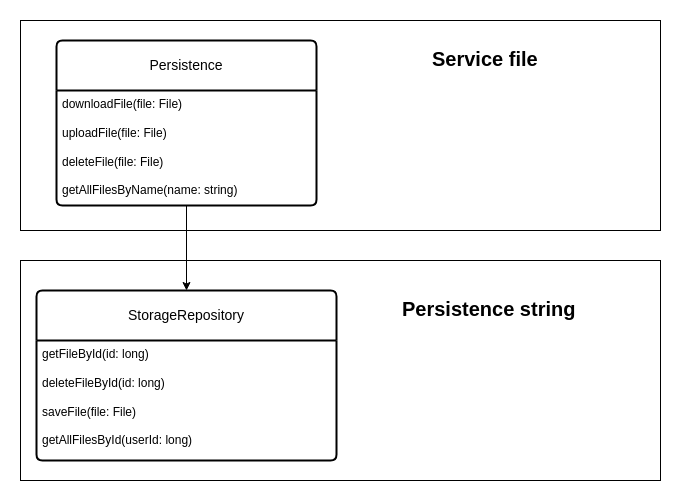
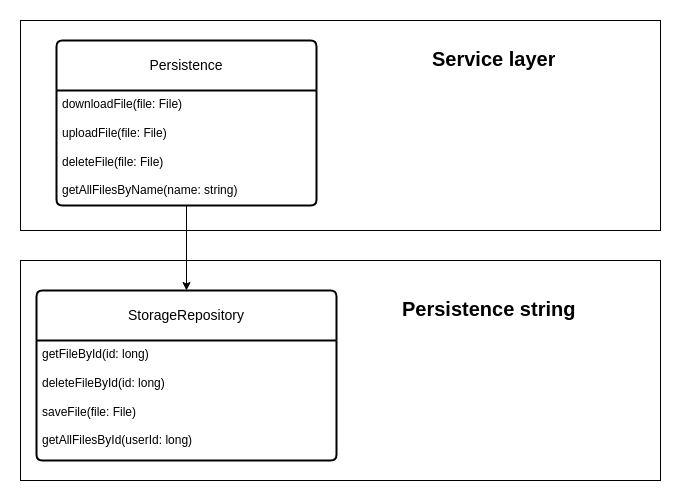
(467, 55) -> (472, 55)
